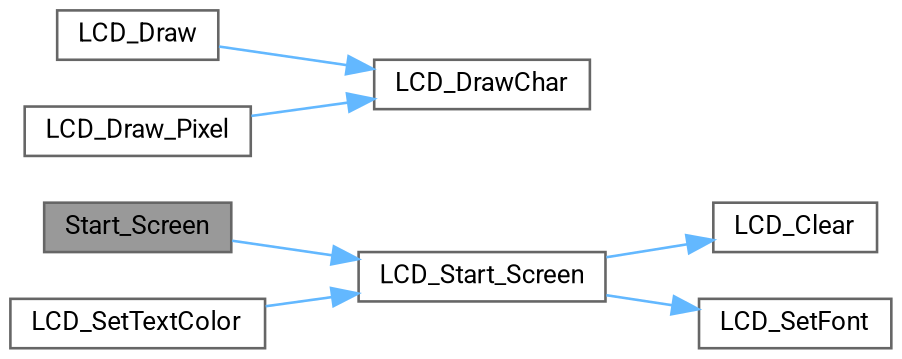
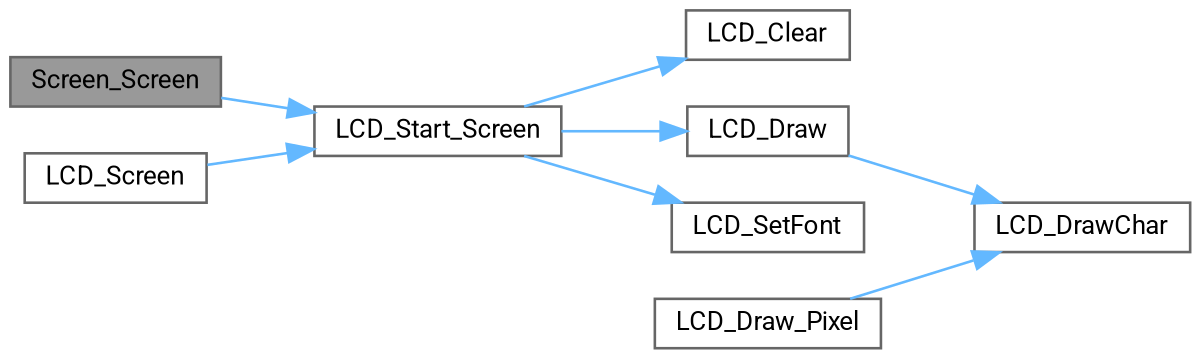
none -> (611, 131)
(138, 227) -> (116, 82)
(138, 324) -> (116, 178)
